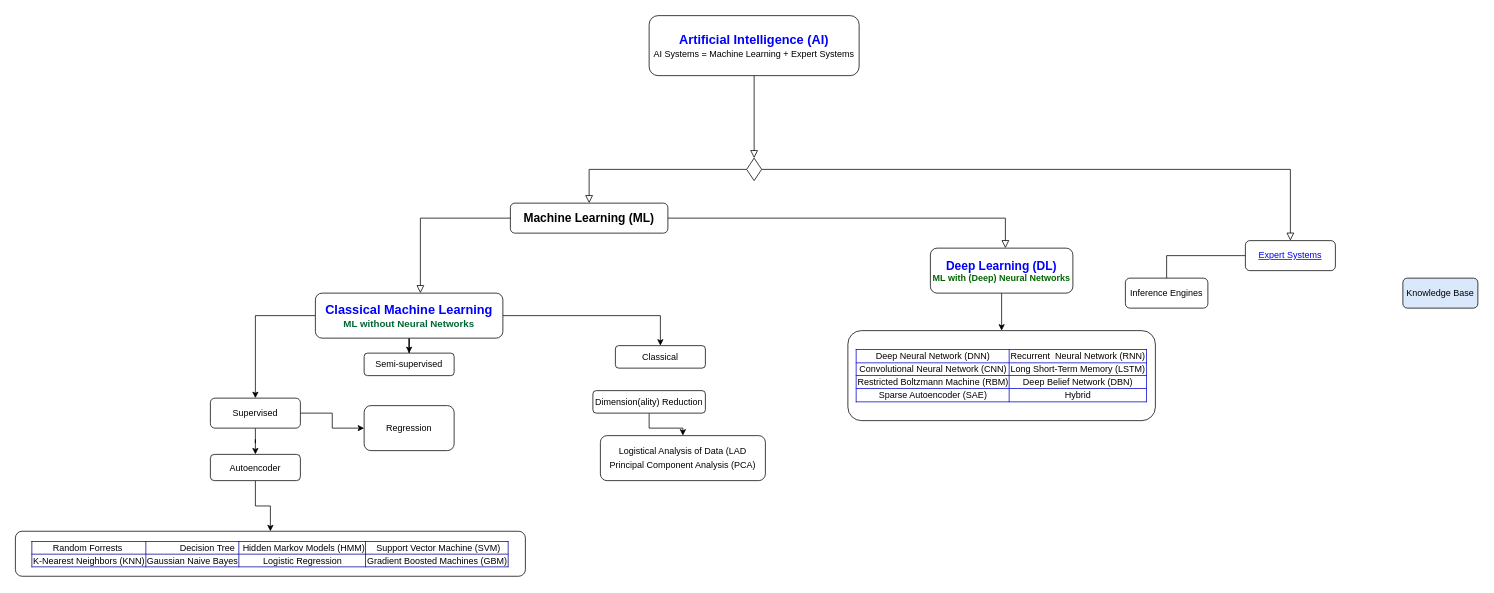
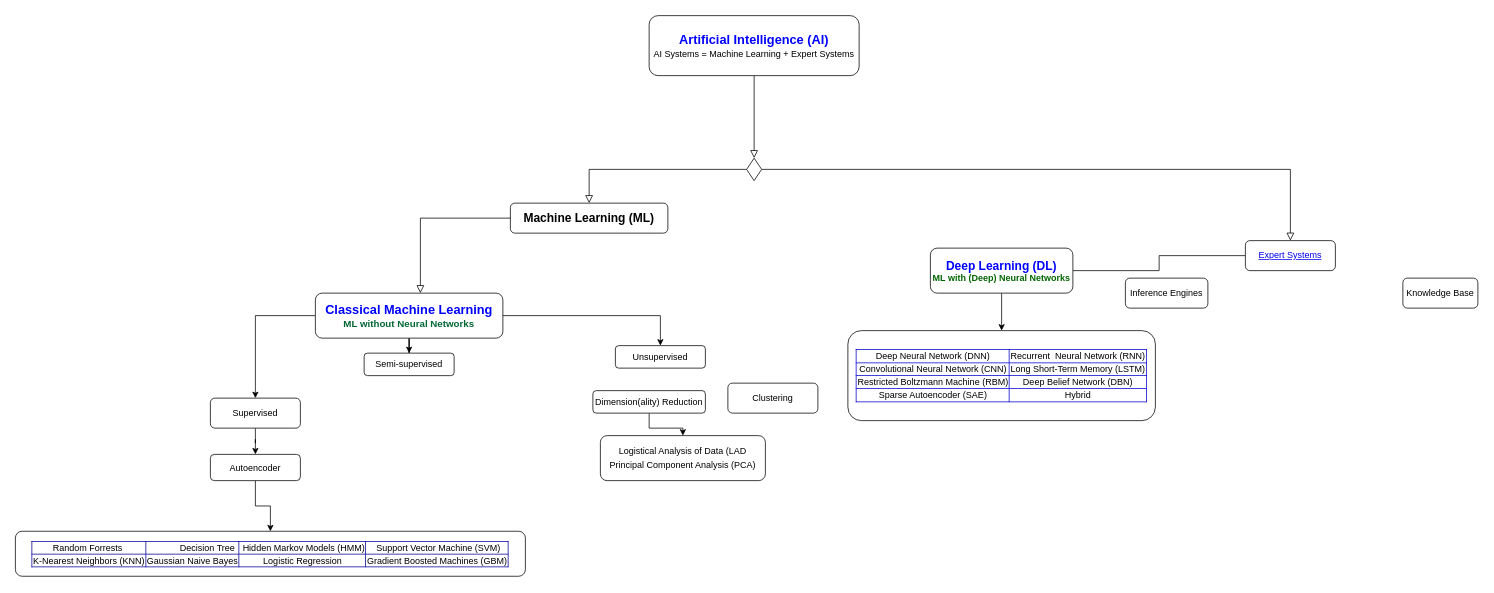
(847, 218) -> none
(1167, 266) -> (1128, 270)
(1440, 293) -> (1440, 293)
(660, 357) -> (660, 357)
none -> (773, 398)
(332, 420) -> none
(409, 428) -> none
